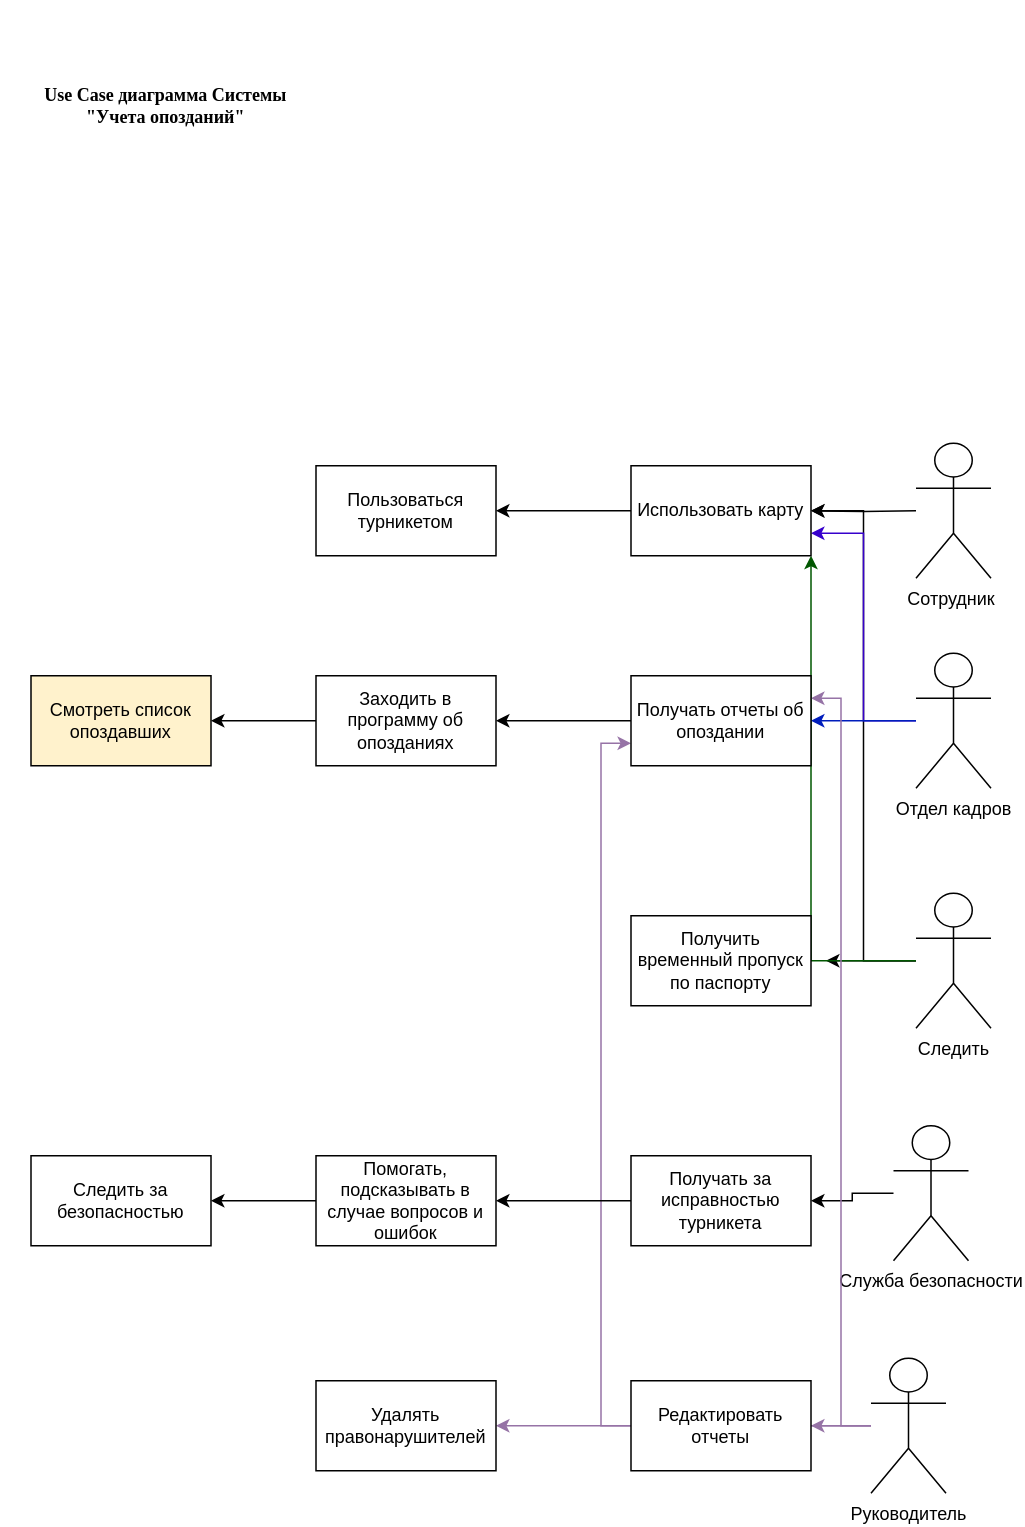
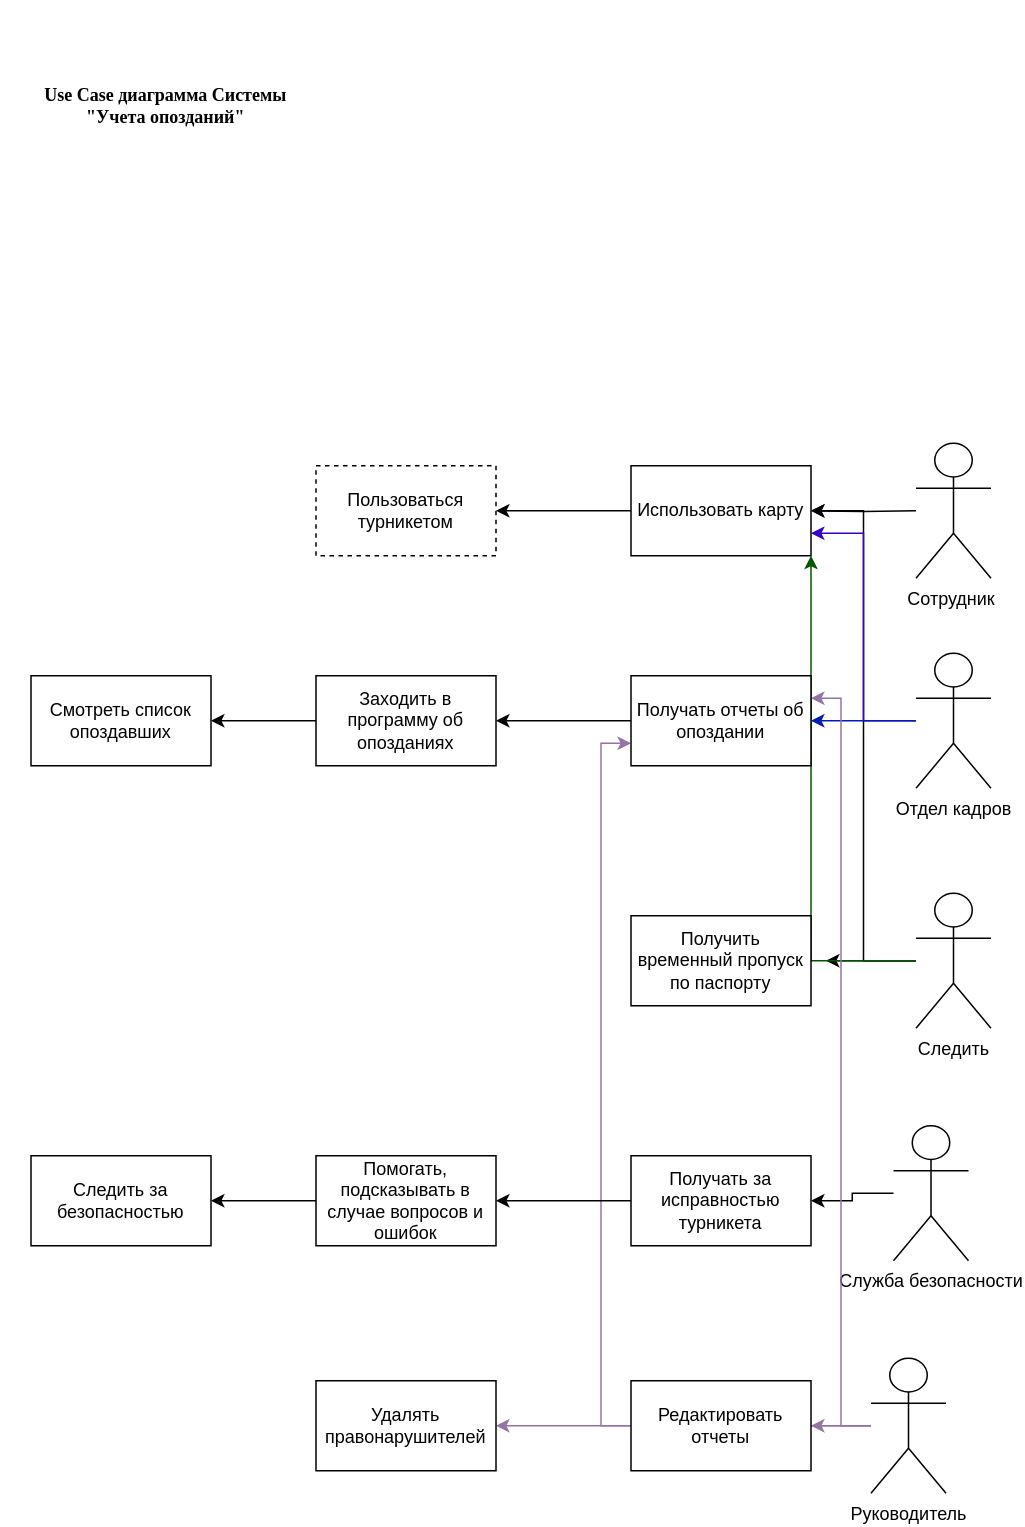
(406, 511) -> (406, 511)
(121, 721) -> (121, 721)
